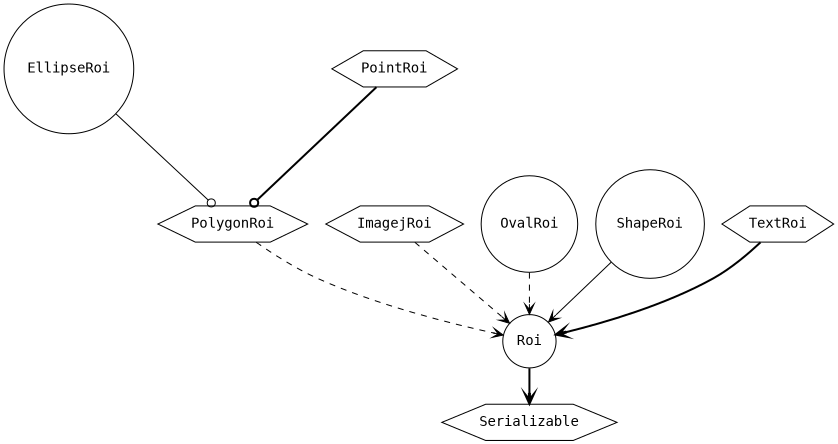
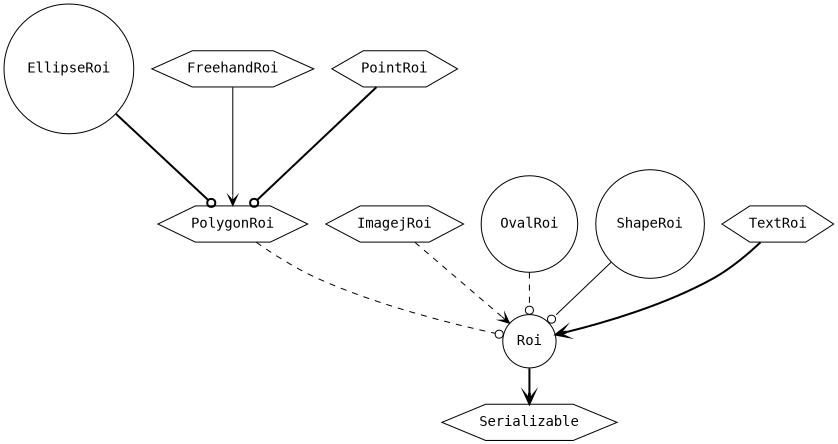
none -> (233, 69)
(162, 157) -> (162, 157)
(529, 288) -> (529, 288)
(584, 288) -> (584, 288)
(371, 299) -> (371, 299)
